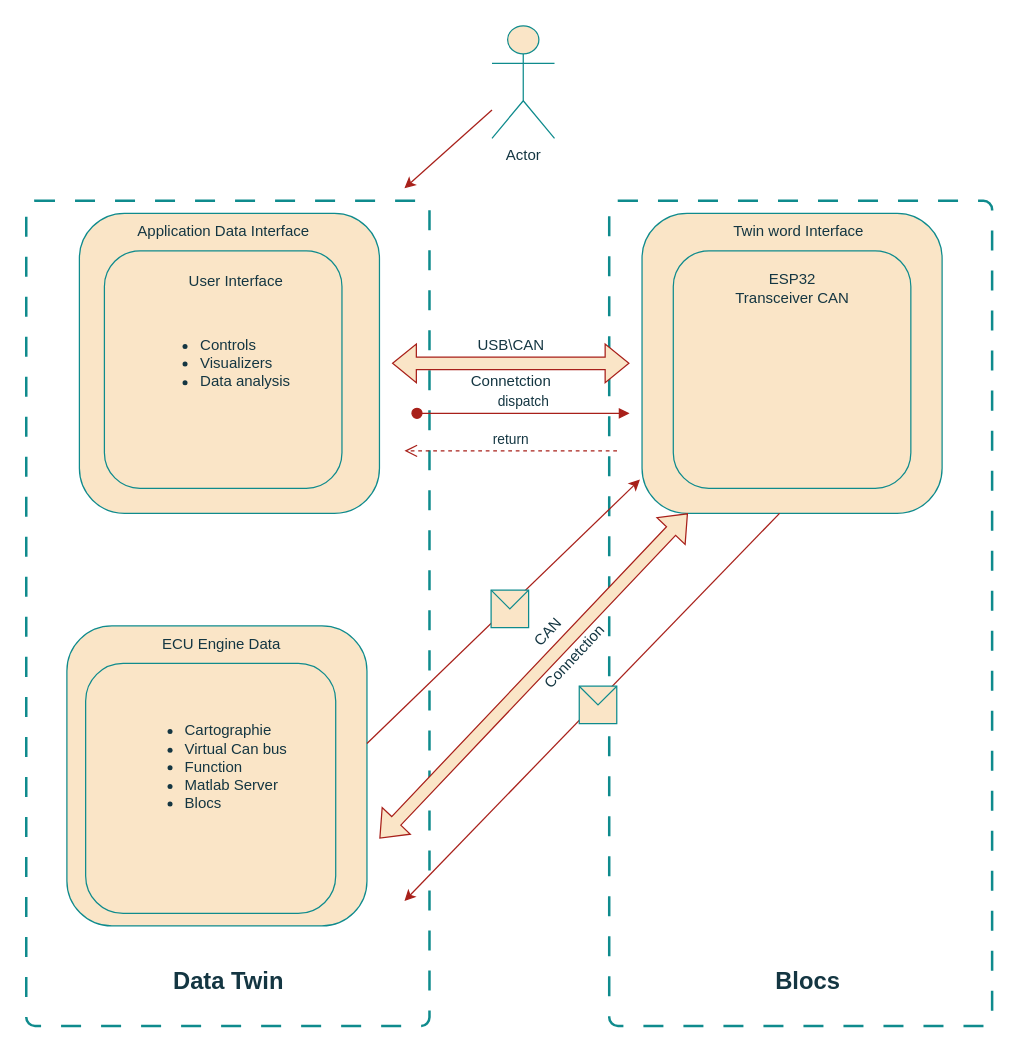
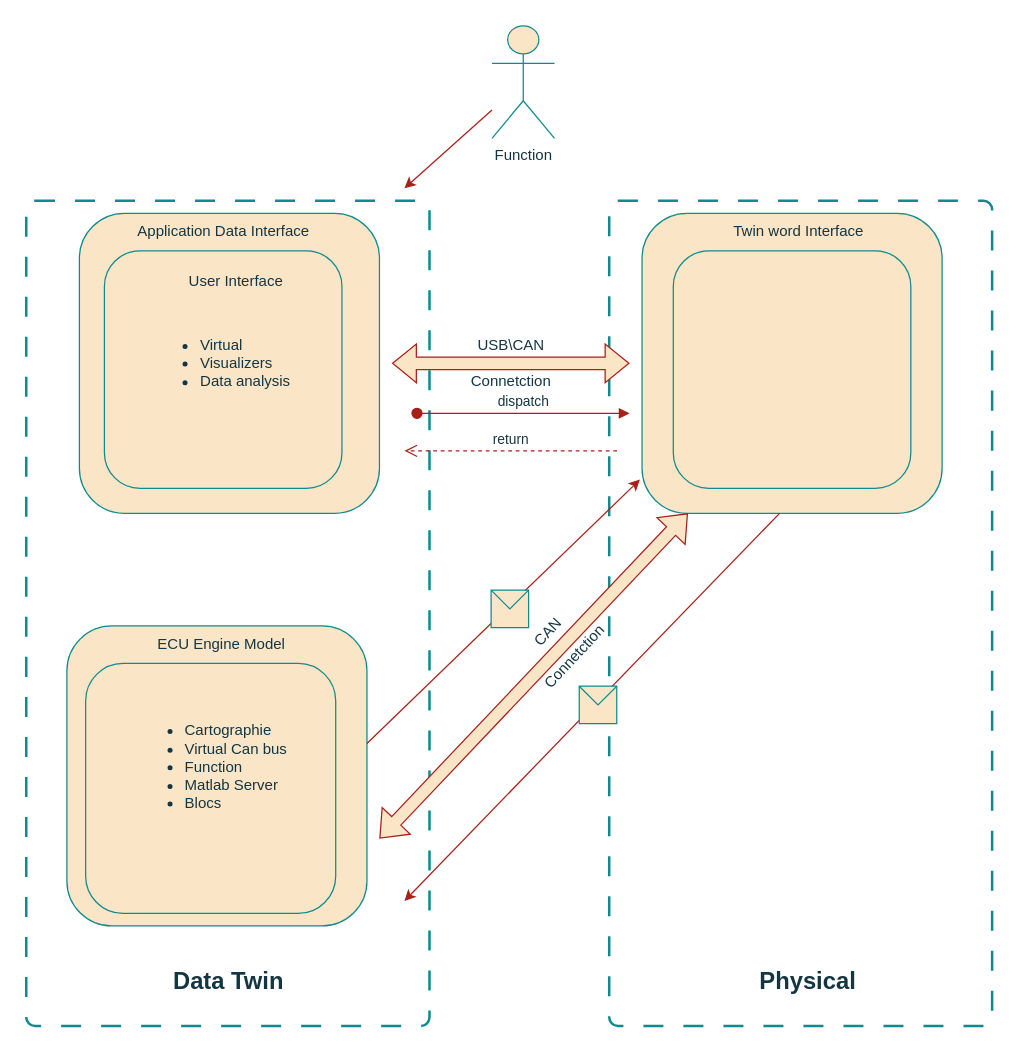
(524, 156) -> (524, 156)
(792, 288) -> none
(199, 363) -> (199, 363)
(224, 644) -> (224, 644)
(811, 982) -> (811, 982)
